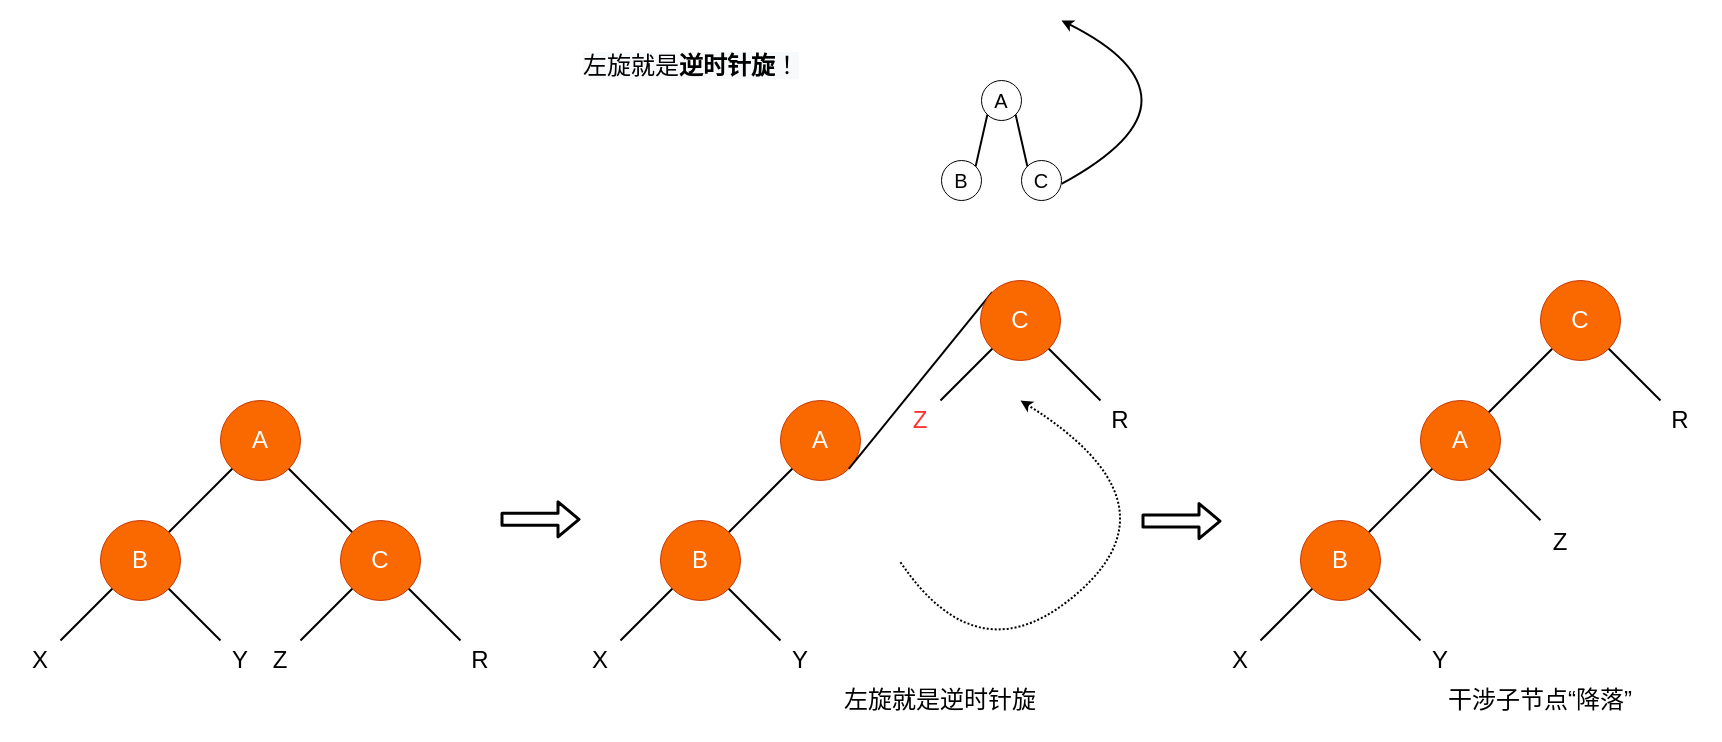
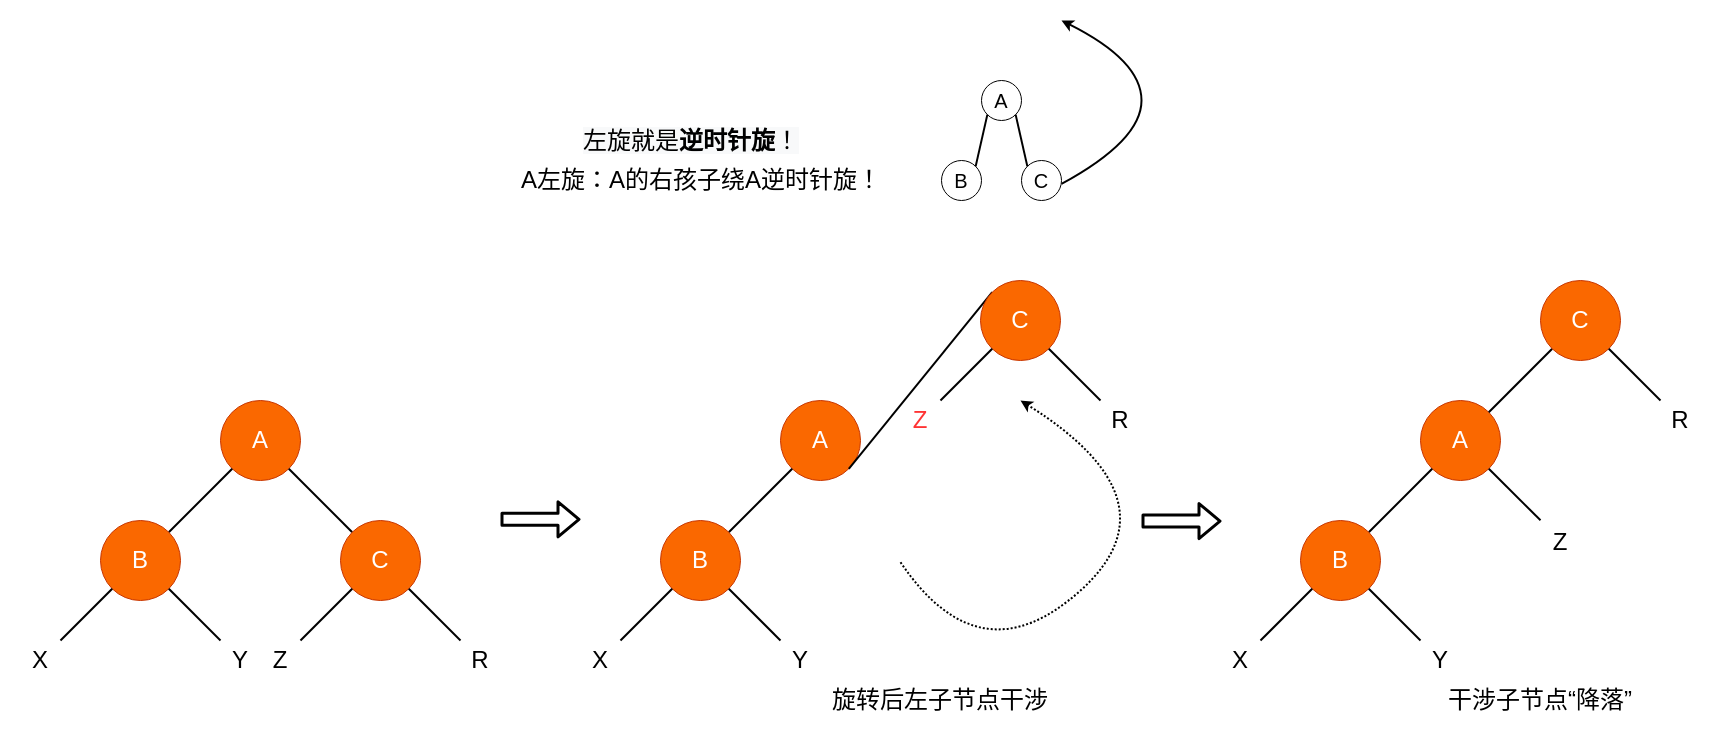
(702, 66) -> (702, 141)
none -> (702, 181)
(941, 701) -> (941, 701)
